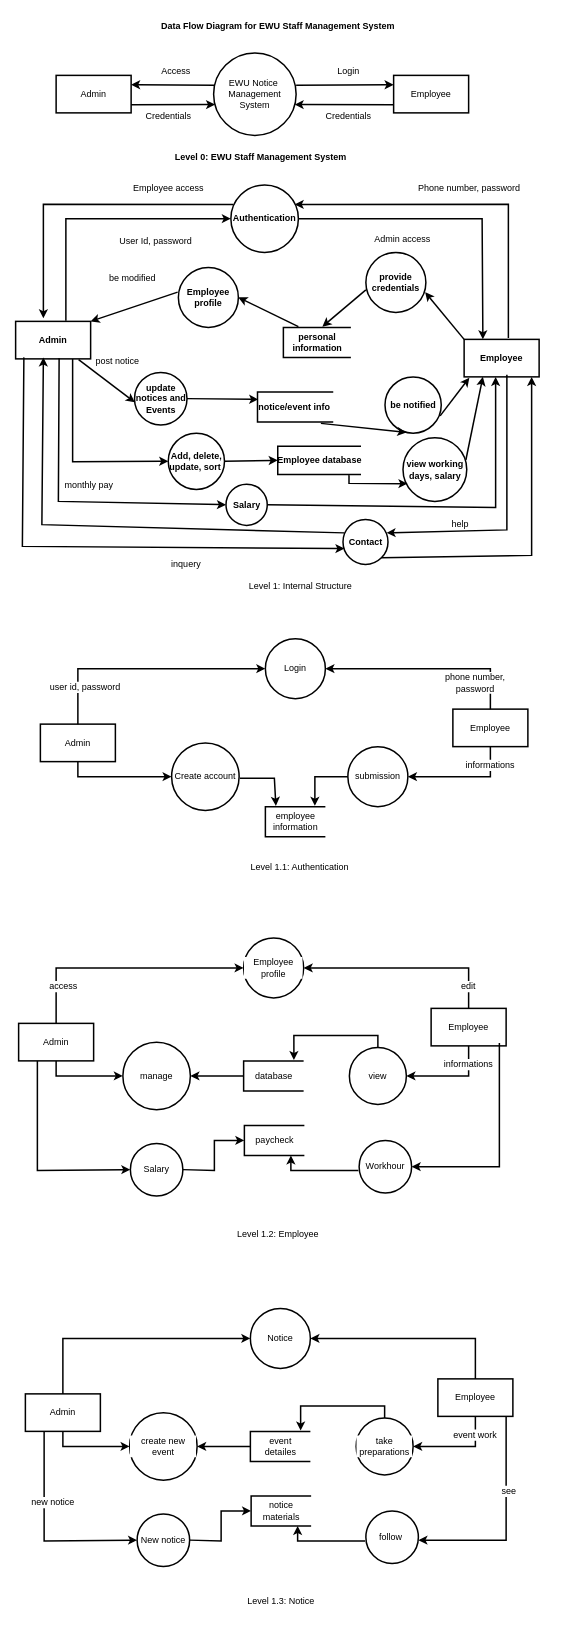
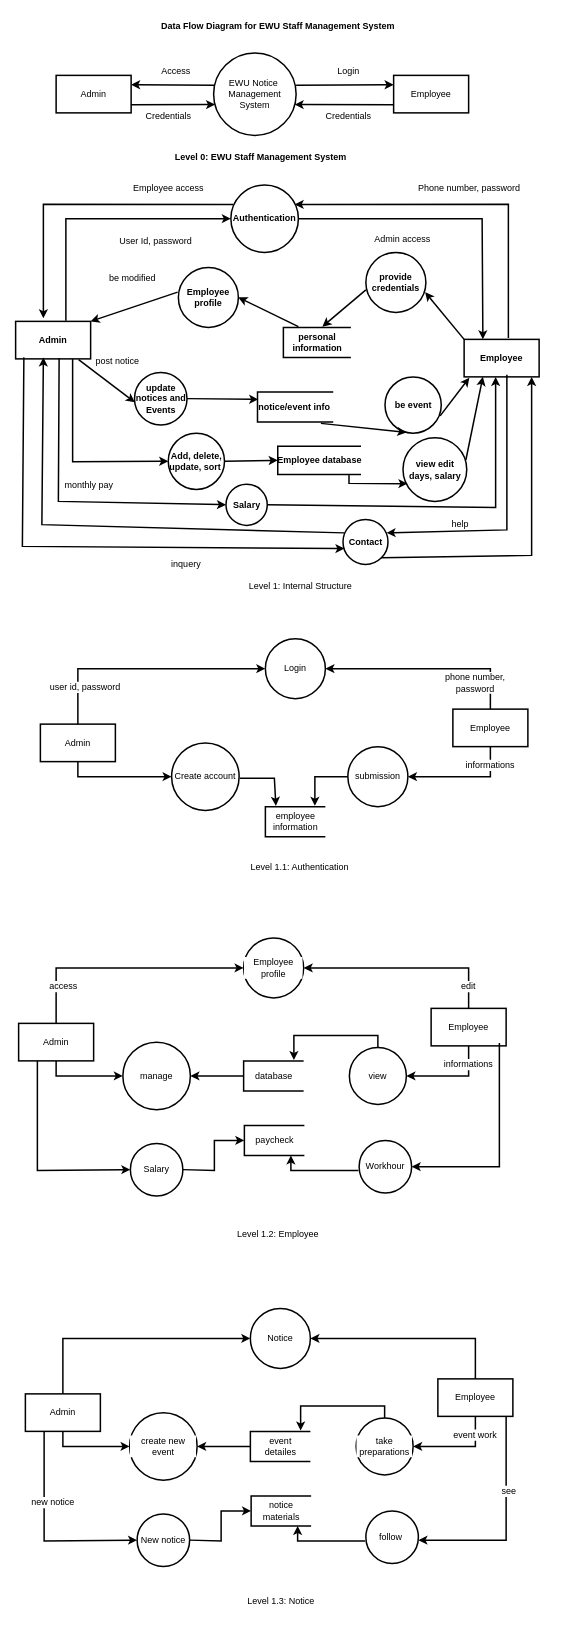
(413, 405) -> (413, 405)
(435, 470) -> (435, 470)
